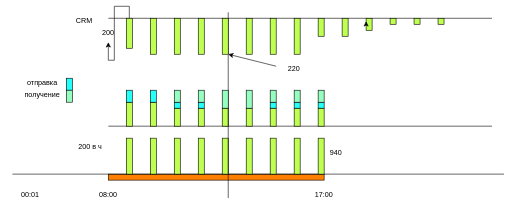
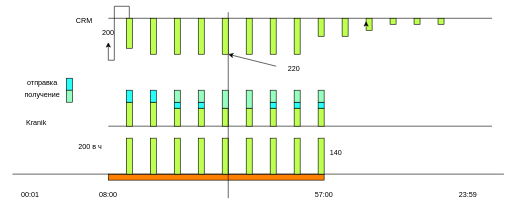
none -> (36, 123)
(336, 153) -> (336, 153)
(324, 195) -> (324, 195)
none -> (468, 195)
